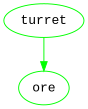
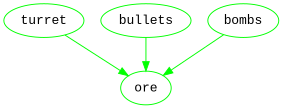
none -> (146, 21)
none -> (243, 21)
